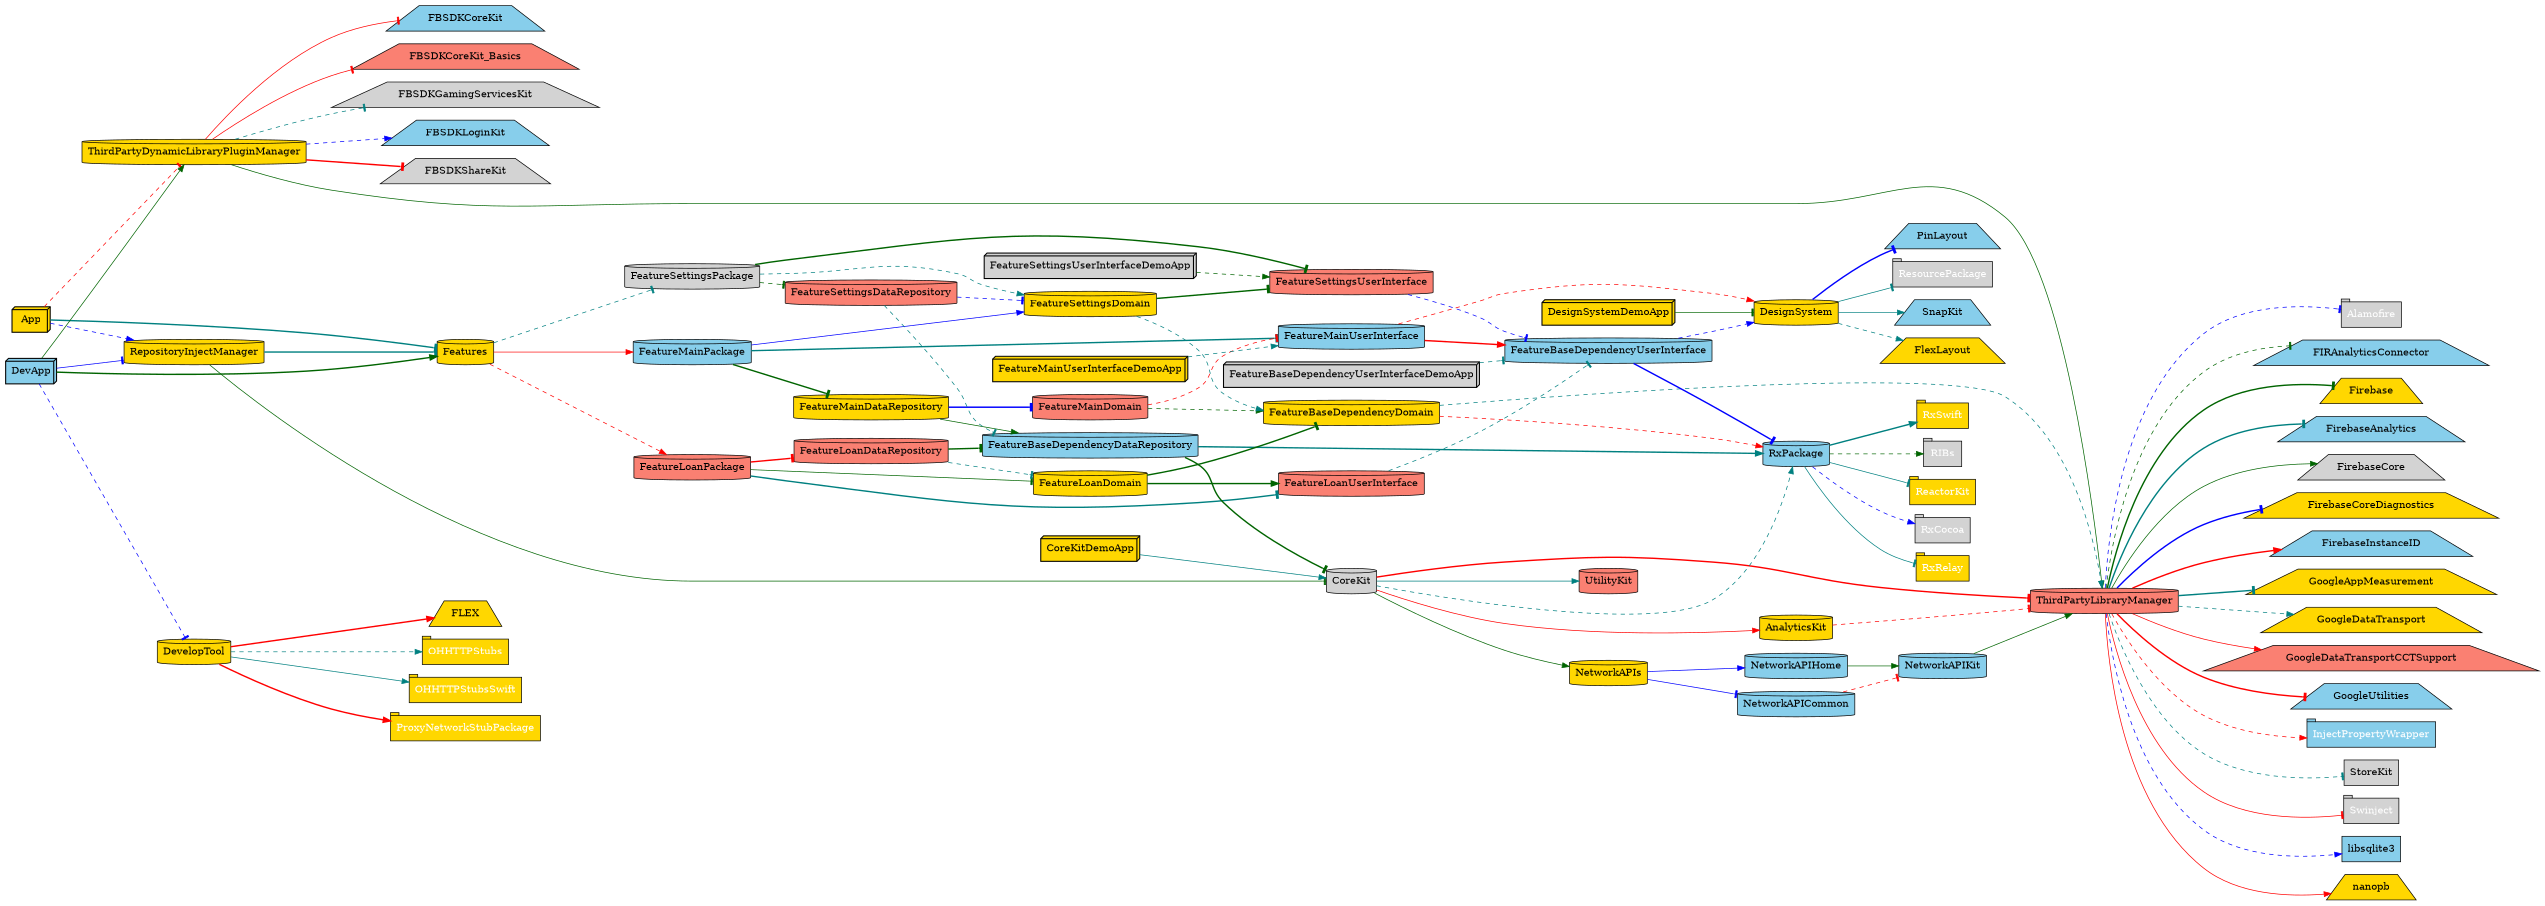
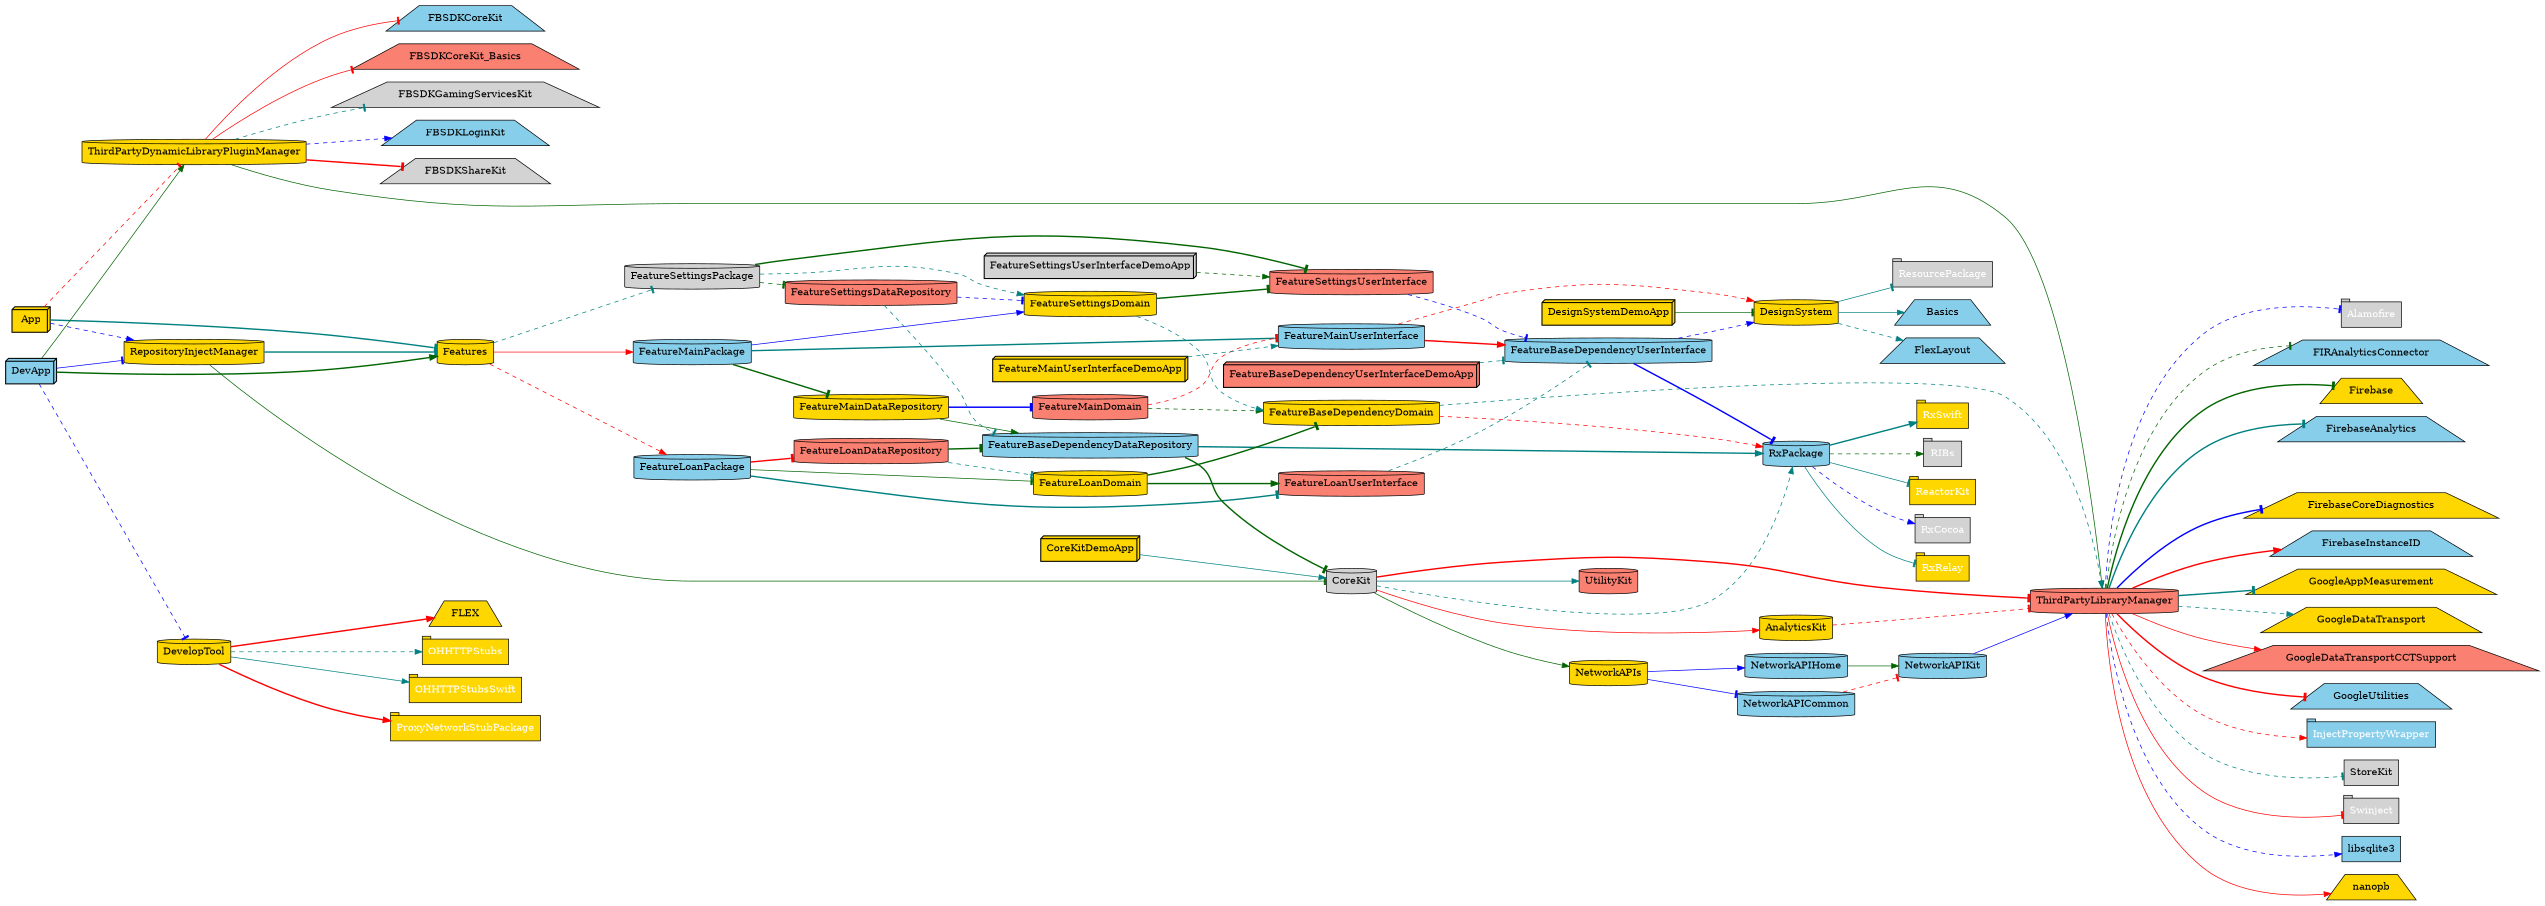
(1943, 236) -> none
(1943, 312) -> (1943, 312)
(1943, 351) -> (1943, 351)
(1351, 375) -> (1351, 375)
(692, 467) -> (692, 467)
(2371, 467) -> none
(2020, 635) -> (2020, 635)
